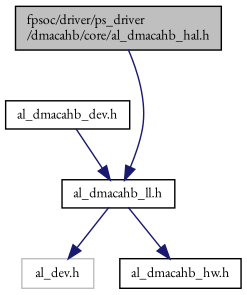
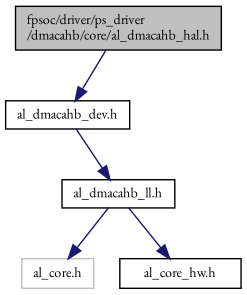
(144, 108) -> (94, 69)
(58, 273) -> (58, 273)
(180, 273) -> (180, 273)
